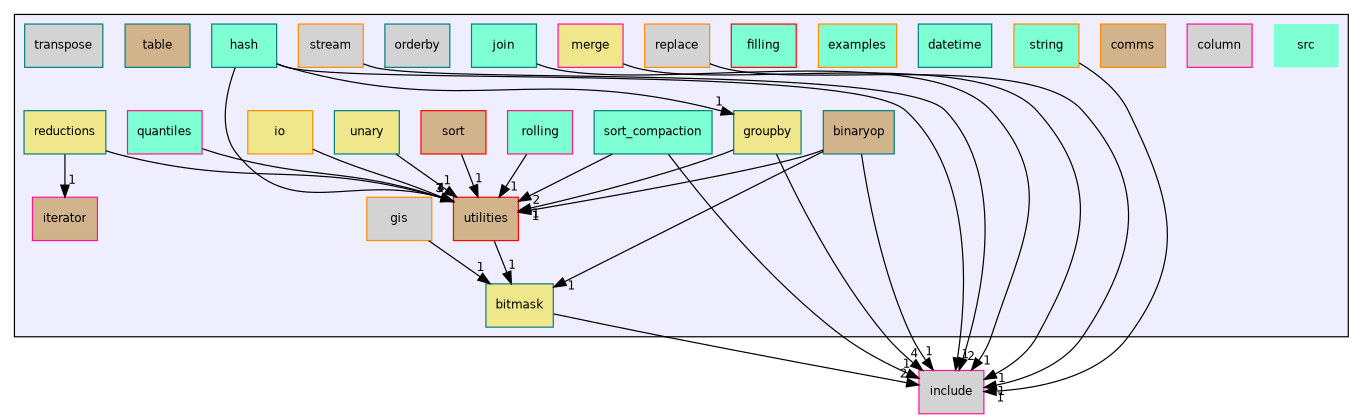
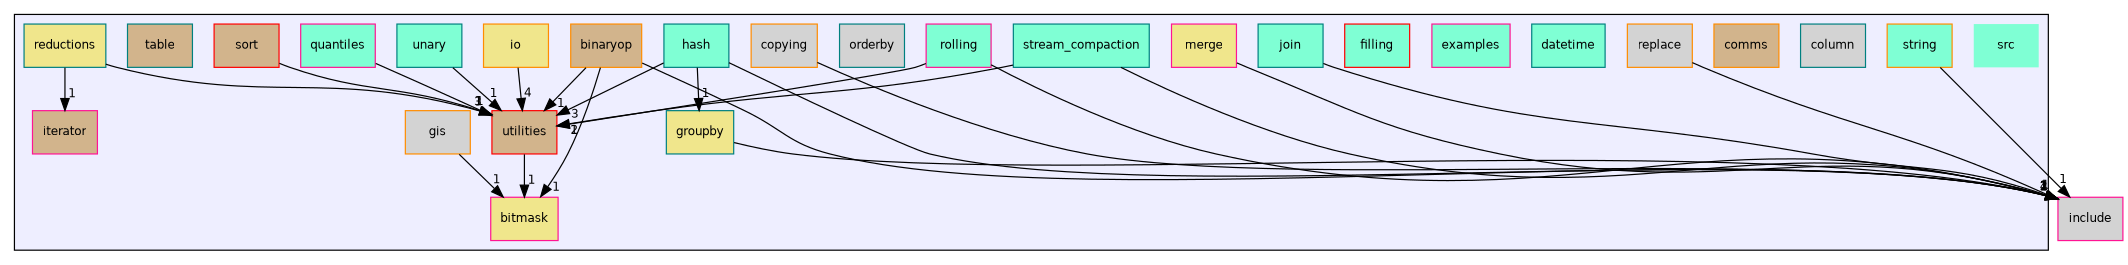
(64, 46) -> none
(331, 46) -> (784, 46)
(858, 46) -> (1471, 46)
(1220, 46) -> (1833, 46)
(367, 132) -> (429, 46)
(653, 132) -> (1081, 46)
(859, 132) -> (606, 46)
(633, 182) -> none
(520, 306) -> (524, 219)
(730, 349) -> (1511, 178)
